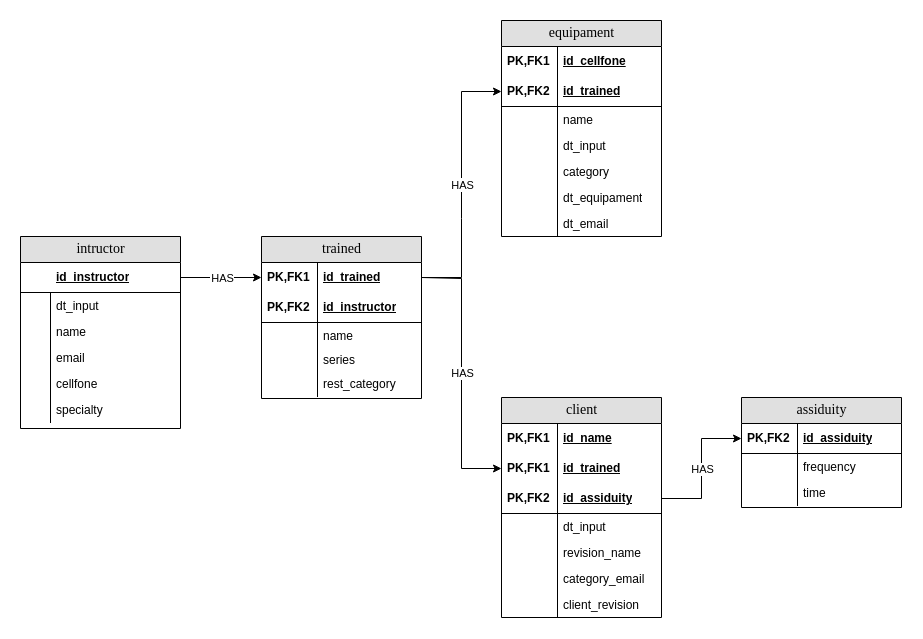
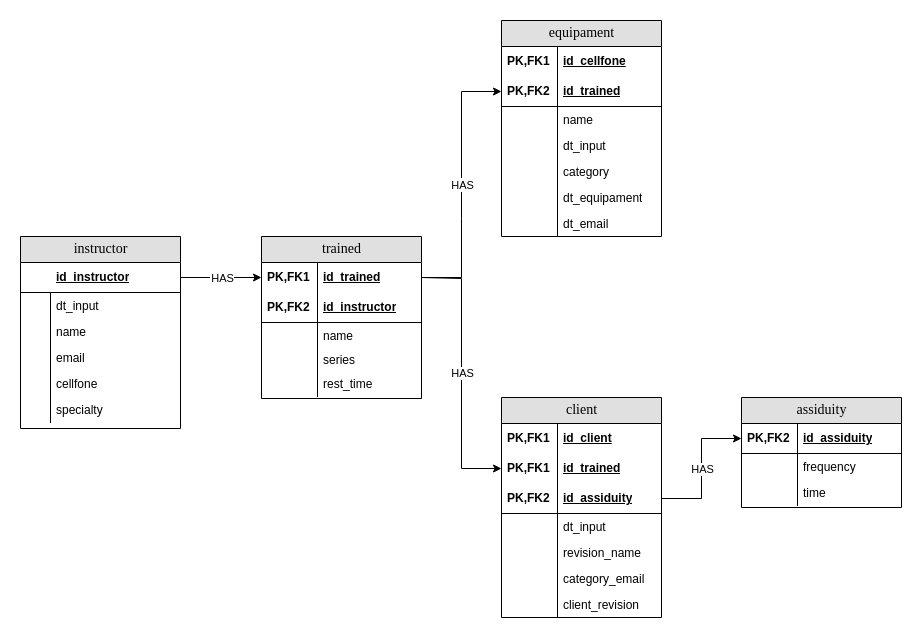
(101, 250) -> (101, 250)
(367, 385) -> (352, 385)
(585, 439) -> (589, 439)
